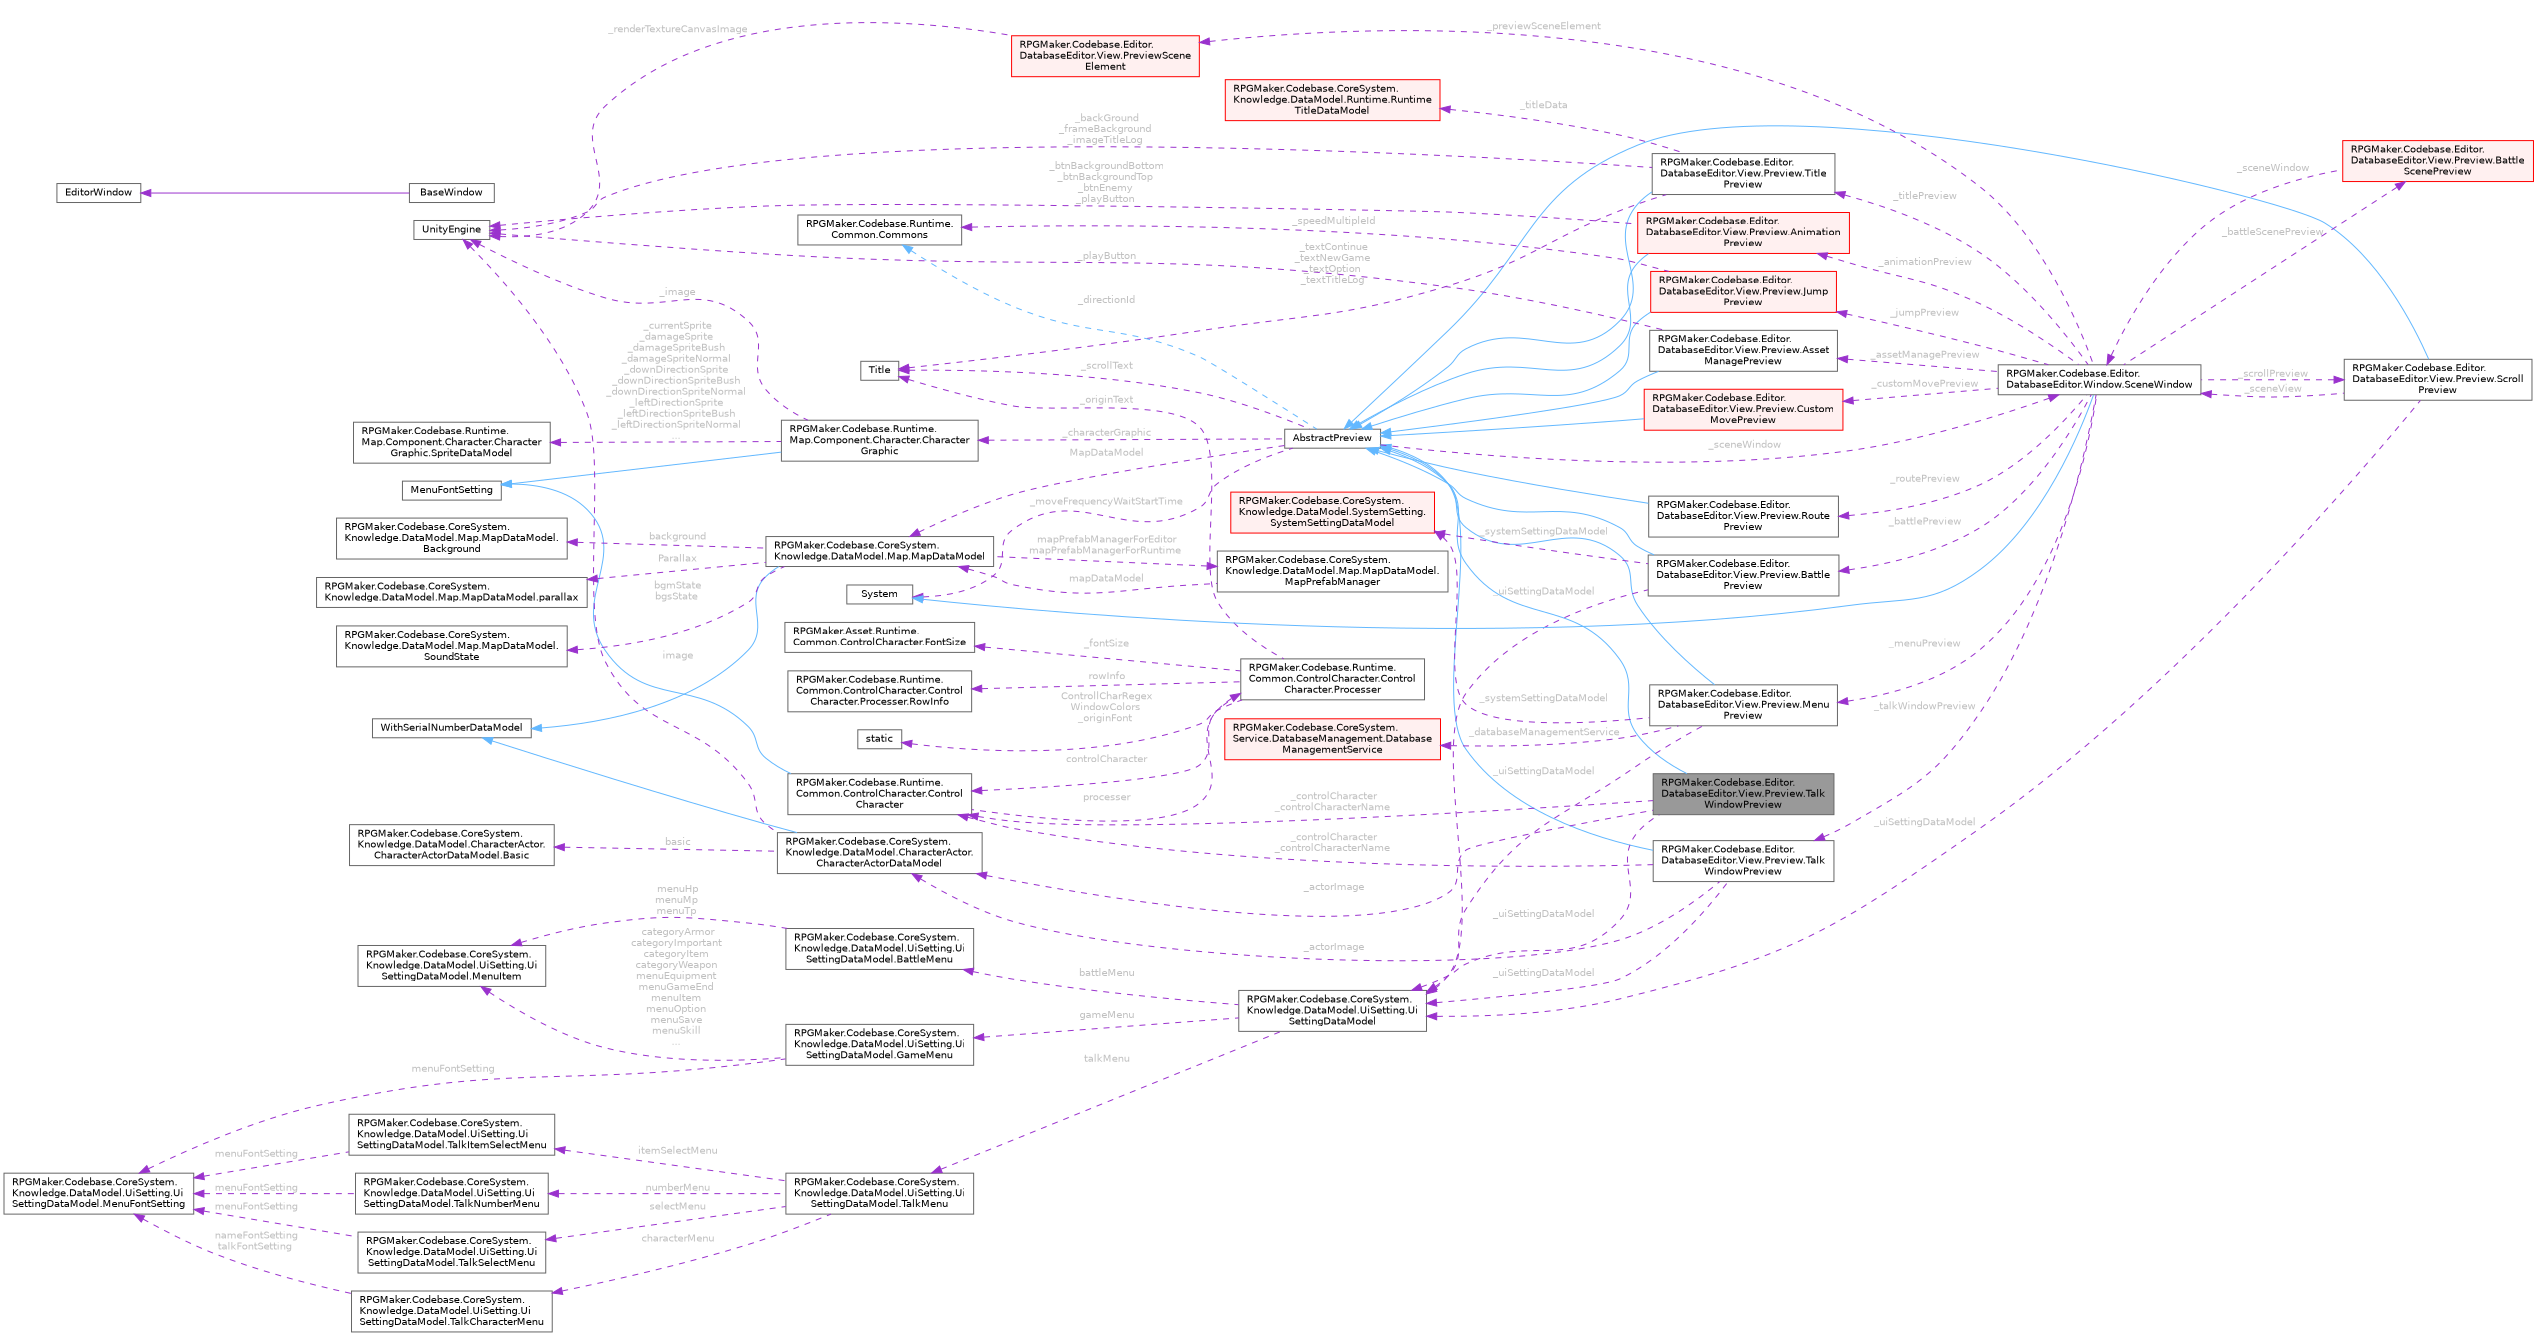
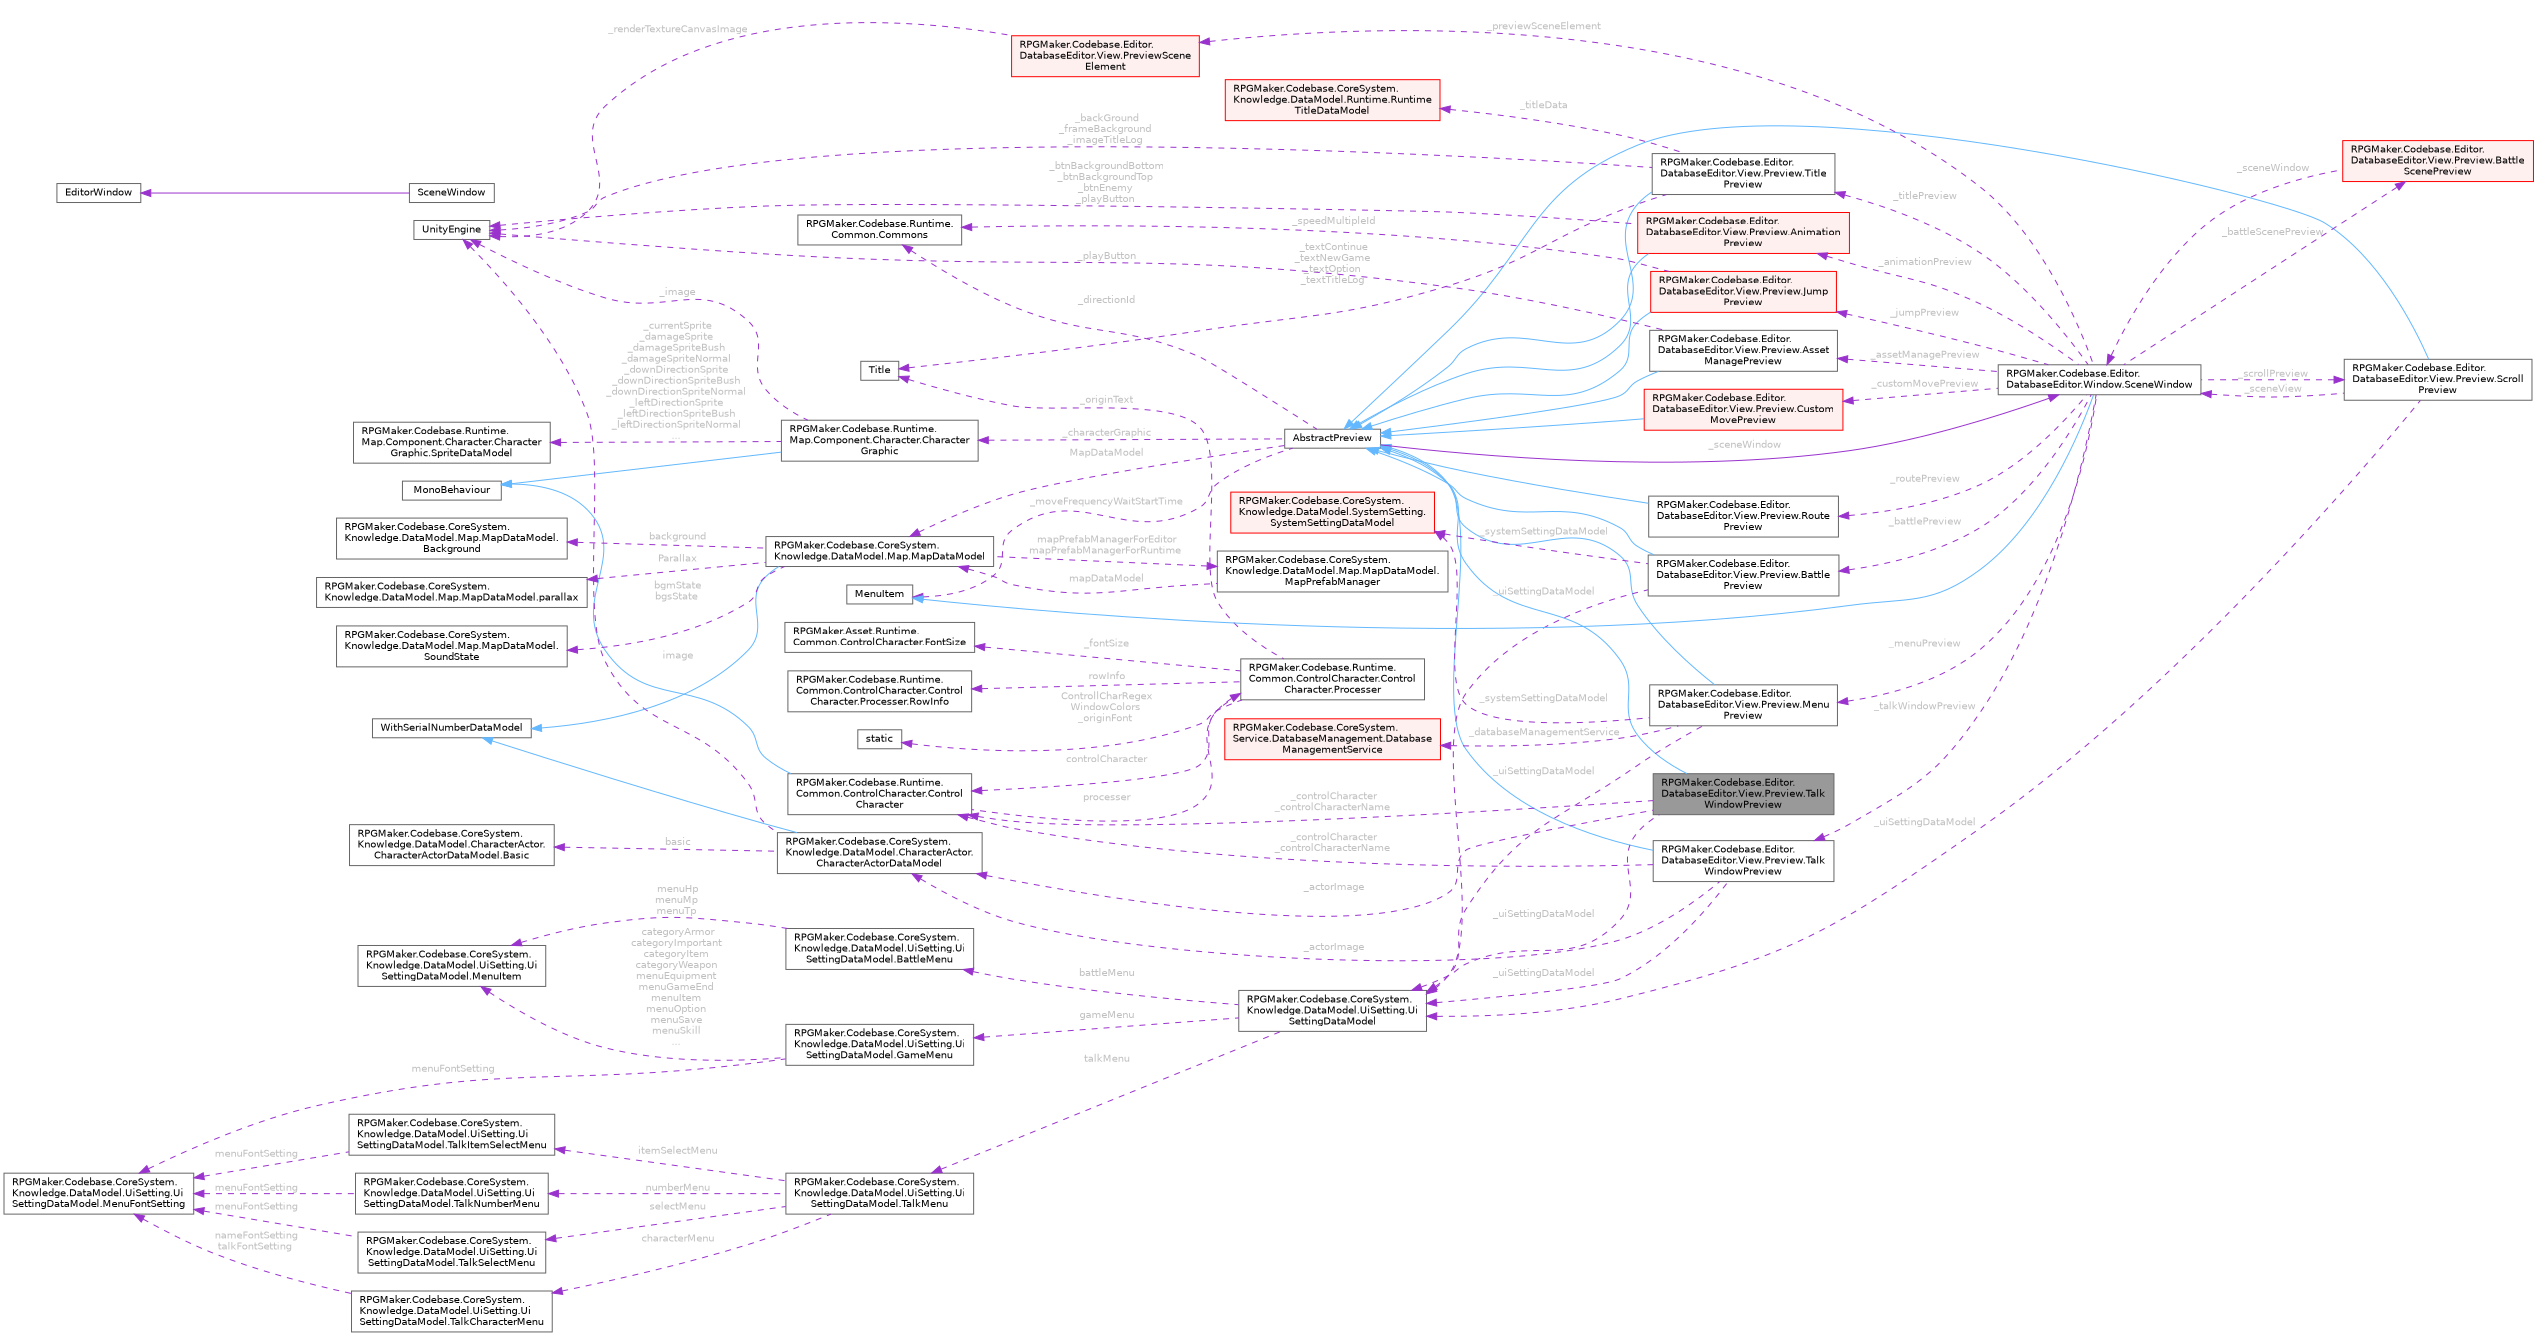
(452, 193) -> (452, 193)
(1117, 333) -> (1117, 333)
(1113, 380) -> none
(1718, 461) -> (1718, 461)
(452, 491) -> (452, 491)
(880, 594) -> (880, 594)
